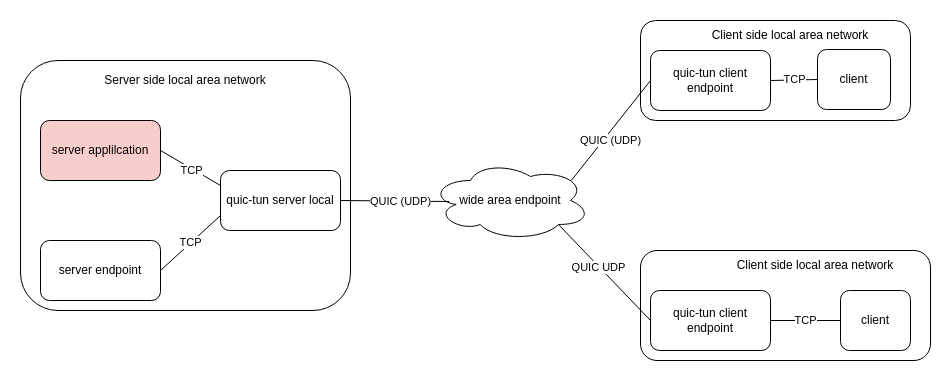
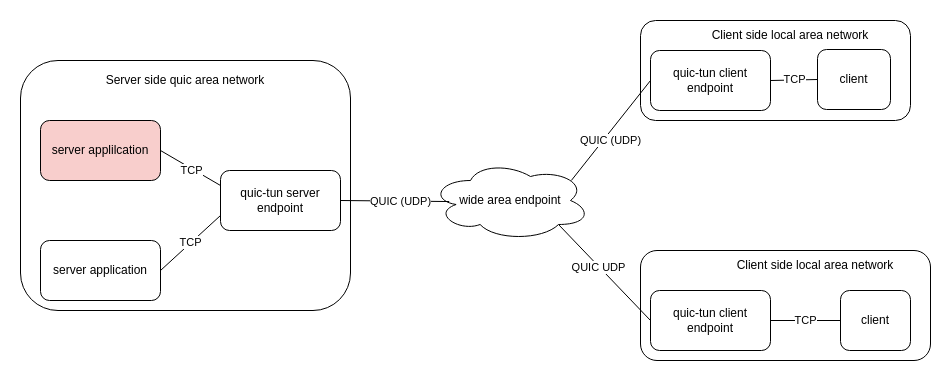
(186, 81) -> (186, 81)
(281, 201) -> (281, 201)
(101, 271) -> (101, 271)
